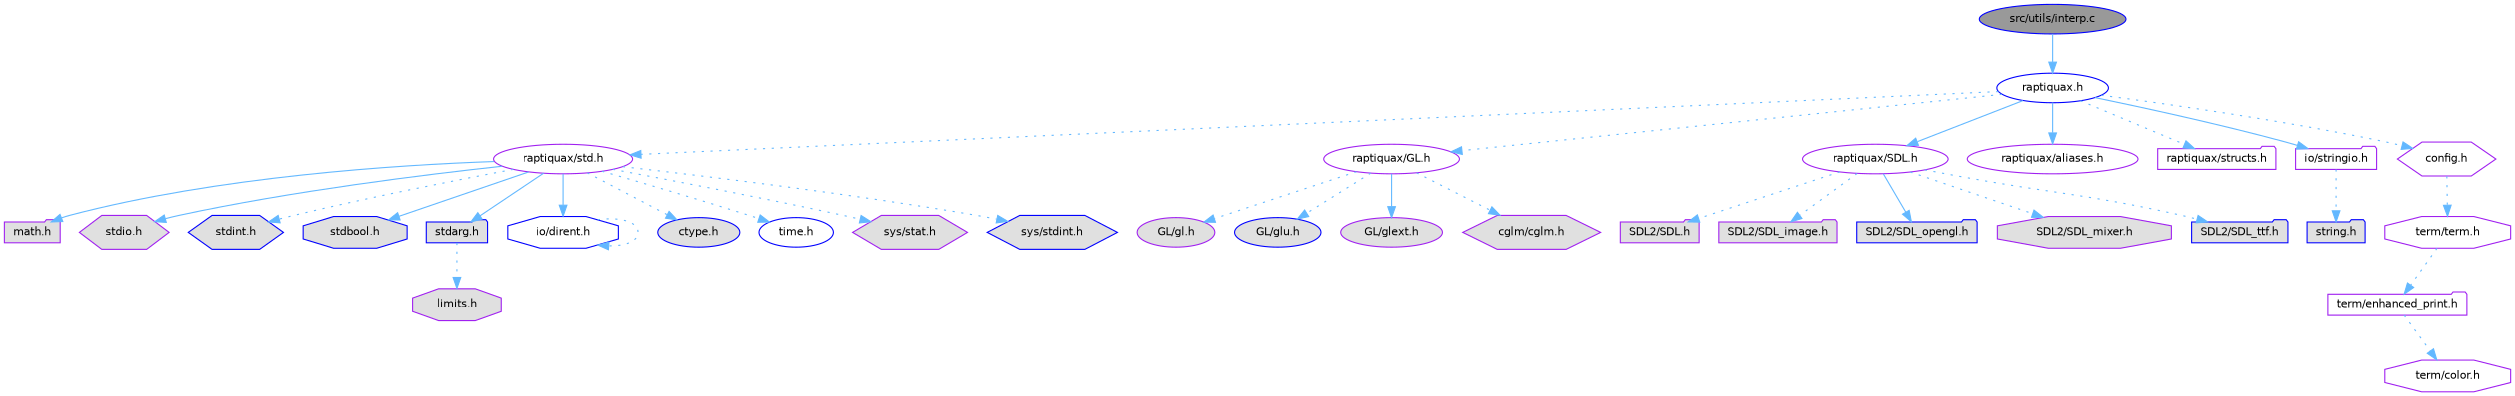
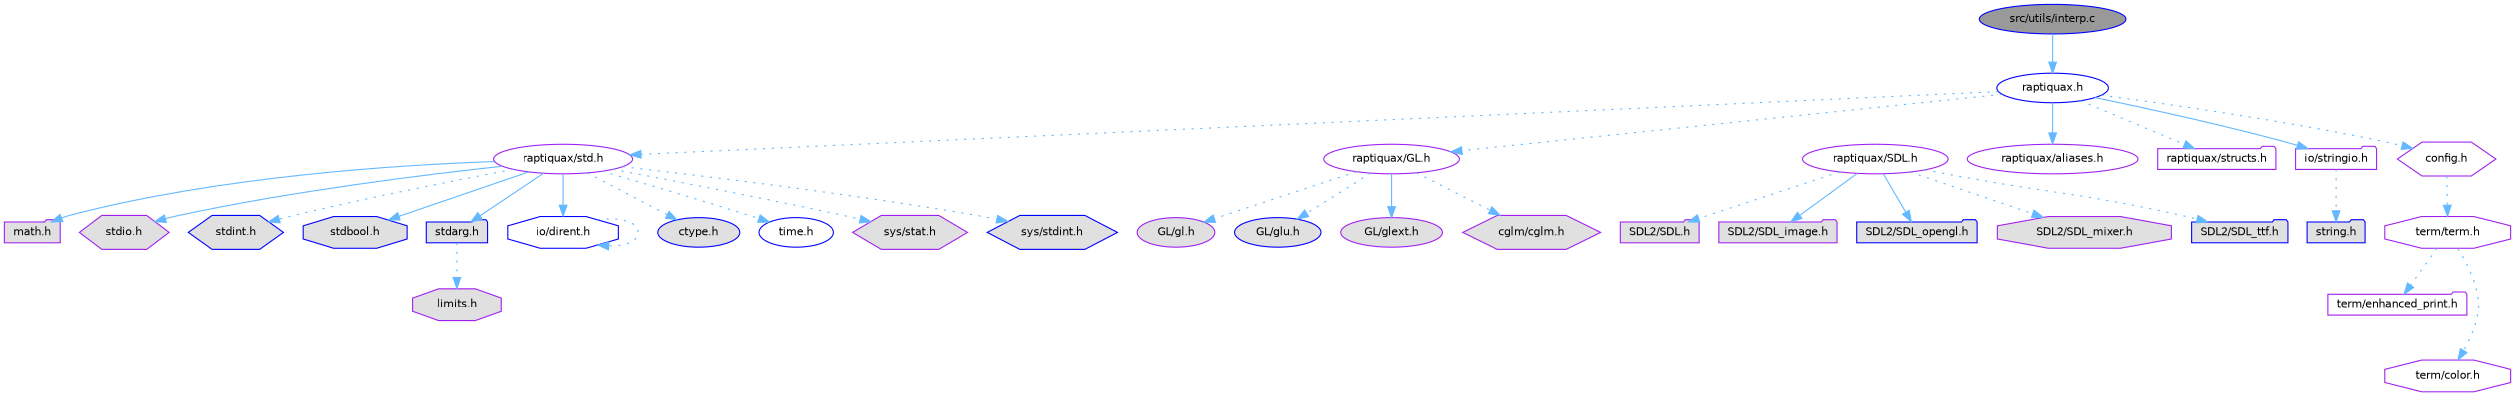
(1970, 121) -> none
(1829, 194) -> (1829, 194)
(2417, 333) -> (2478, 299)
